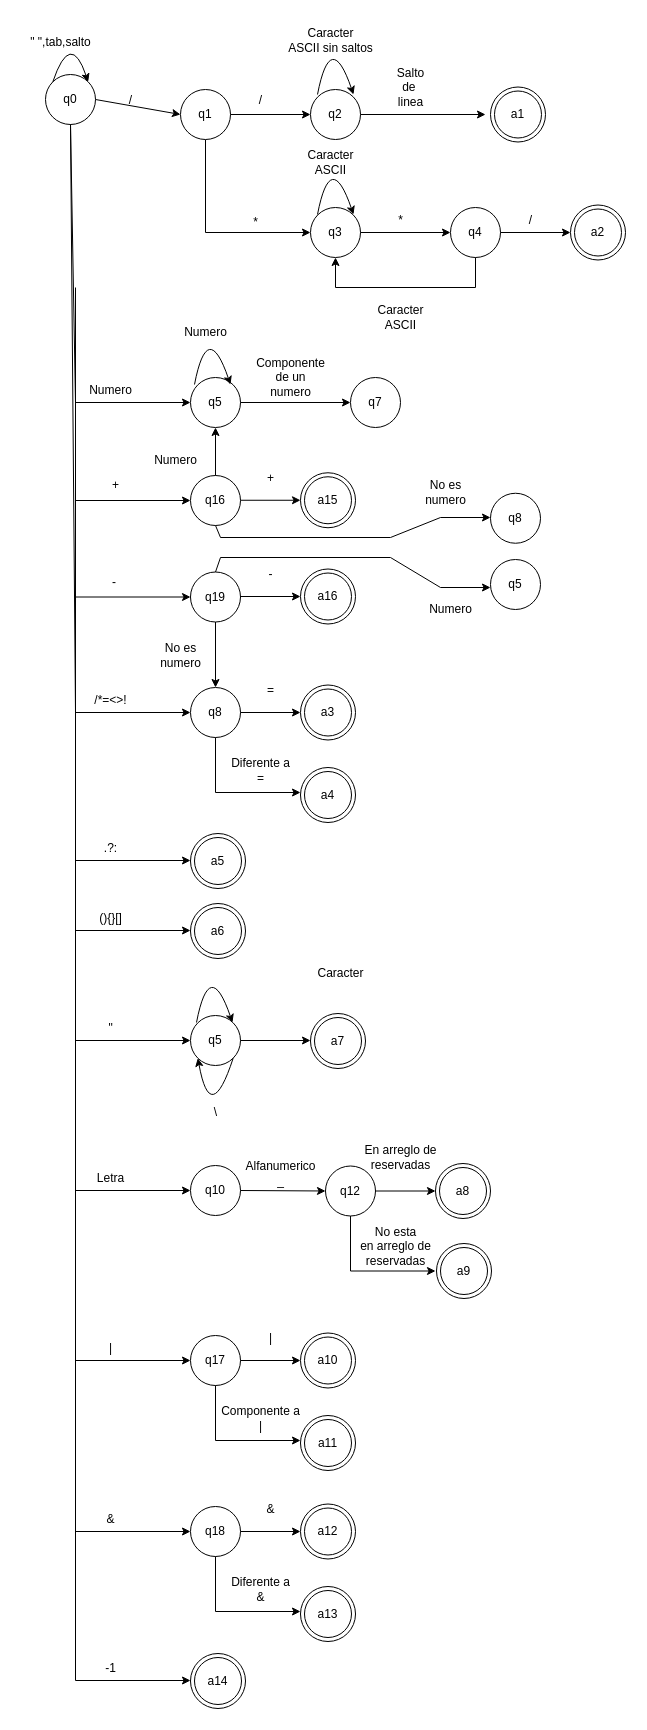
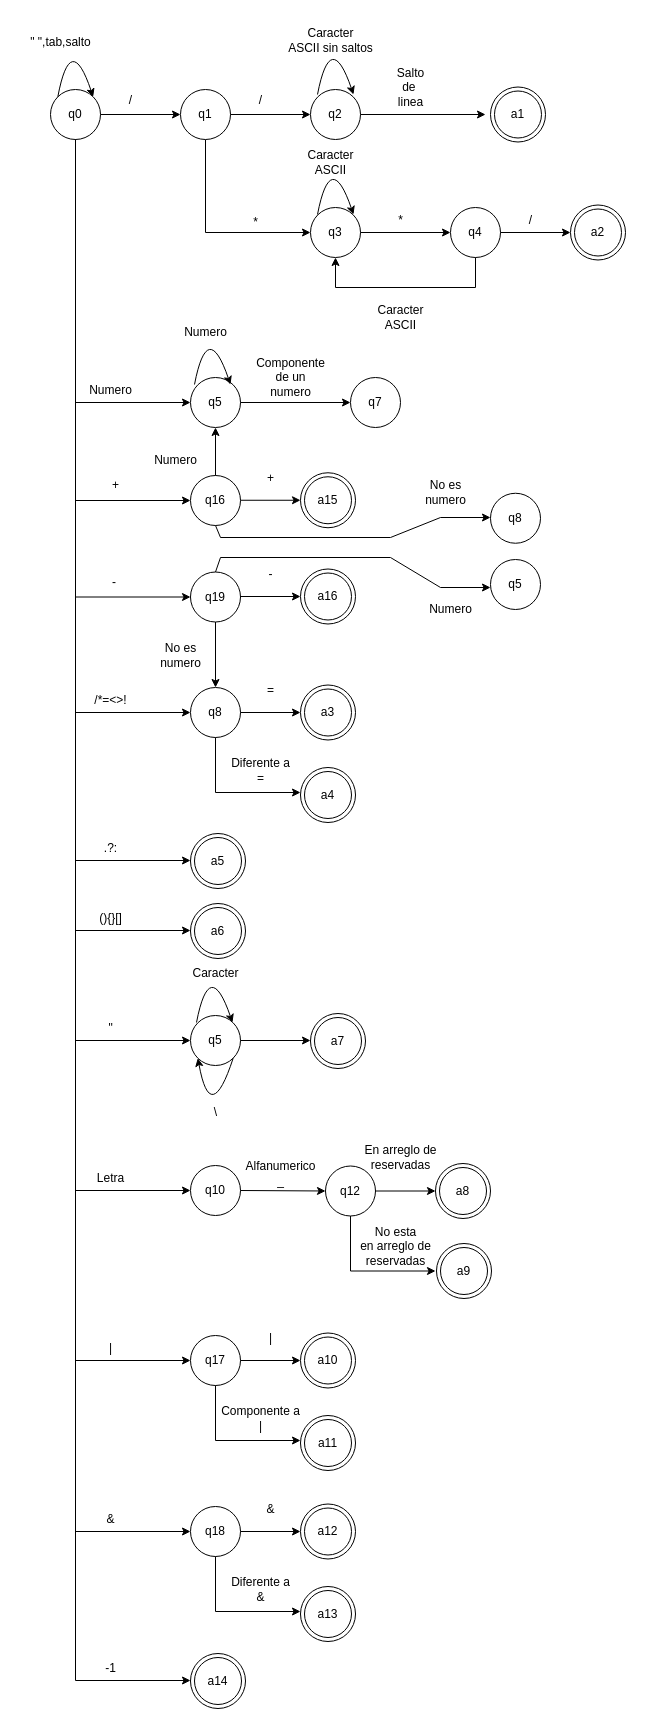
(71, 100) -> (76, 115)
(341, 974) -> (216, 974)
